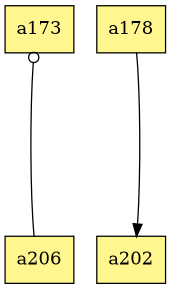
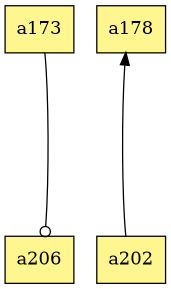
(140, 138) -> (123, 151)
(31, 150) -> (48, 139)
